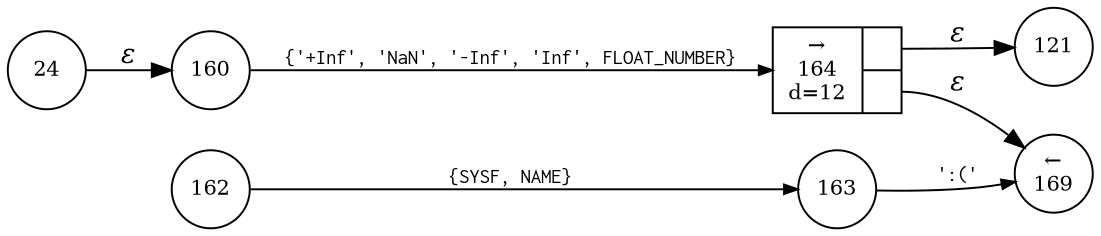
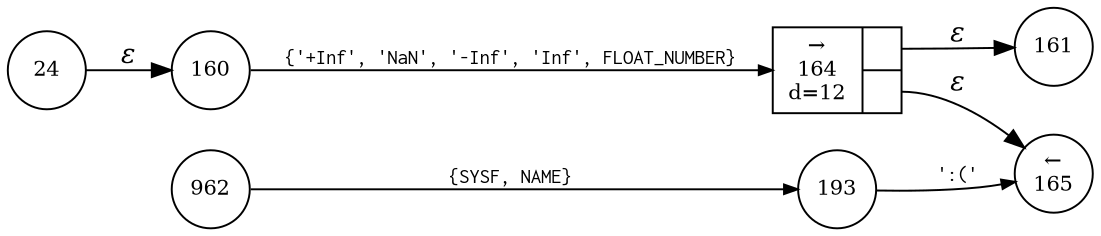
(1054, 47) -> (1054, 47)
(1054, 174) -> (1054, 174)
(211, 189) -> (211, 189)
(837, 189) -> (837, 189)
